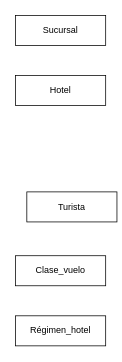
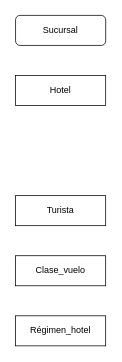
(60, 30) -> (60, 30)
(72, 207) -> (60, 210)
